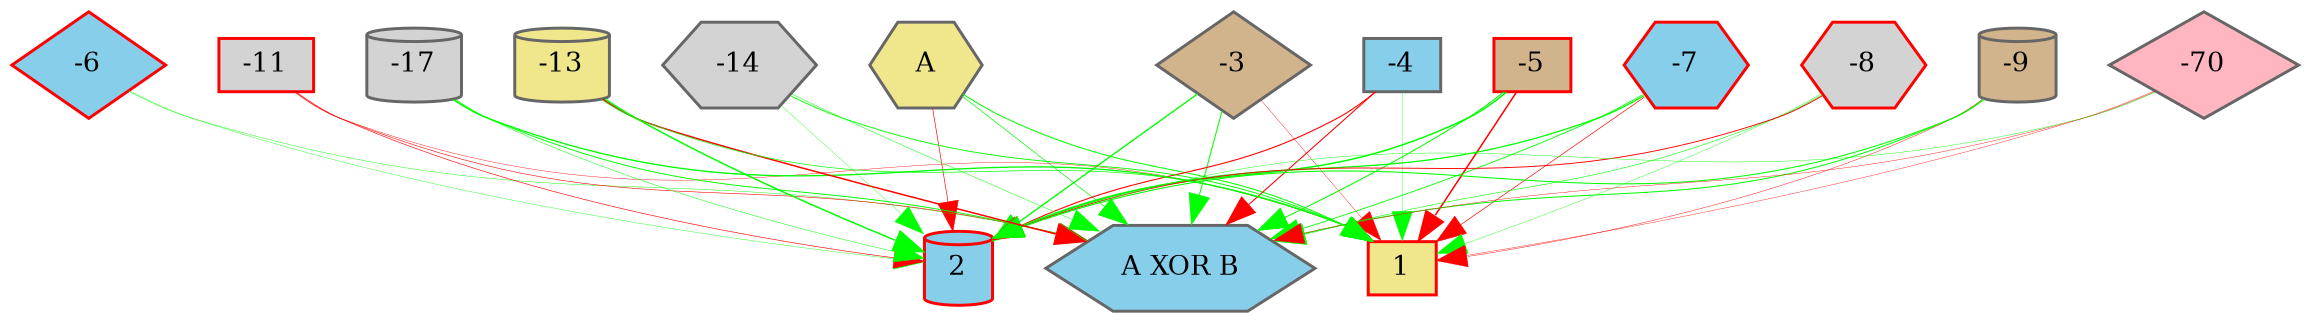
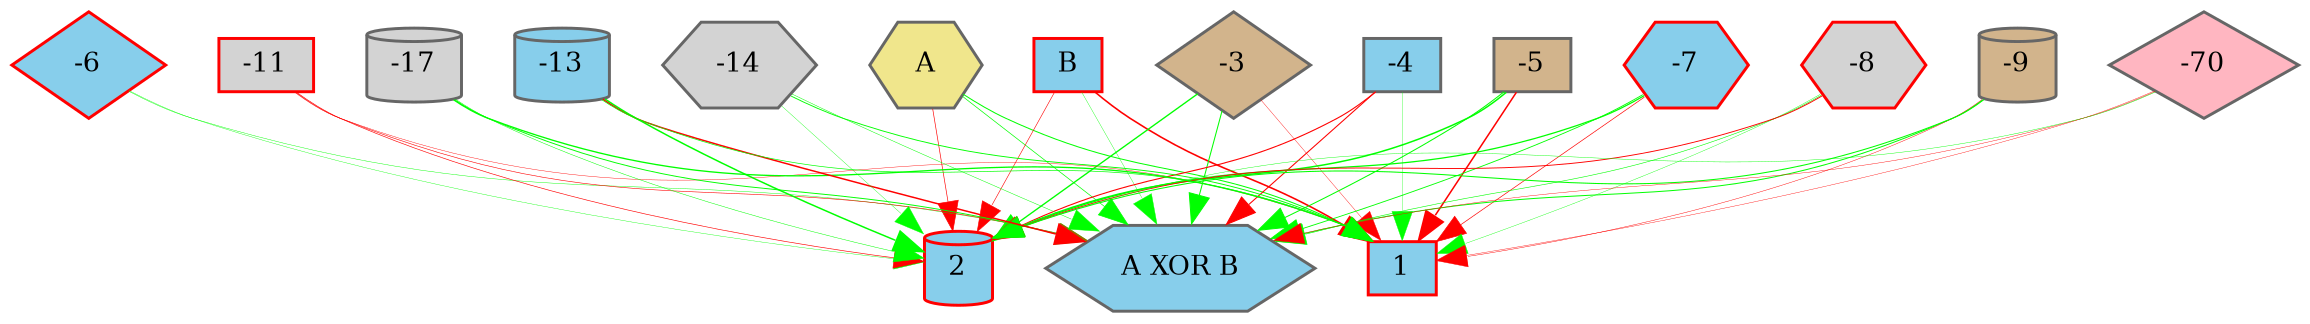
(562, 65) -> (562, 65)
none -> (1068, 65)
(1532, 65) -> (1532, 65)
(1402, 268) -> (1402, 268)
